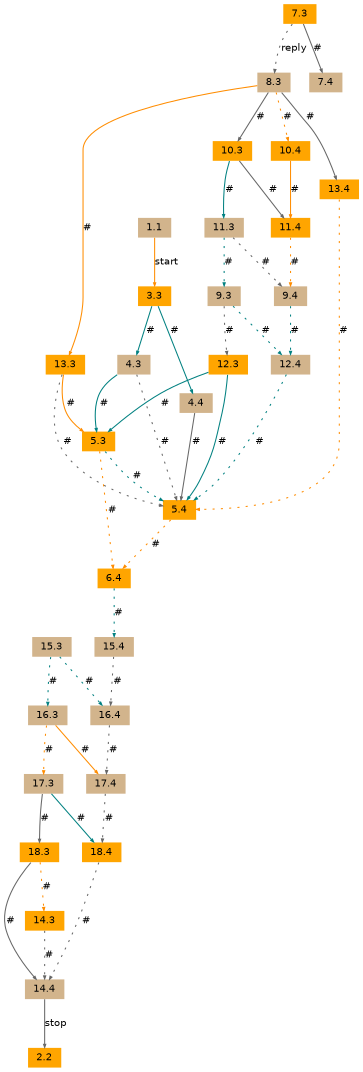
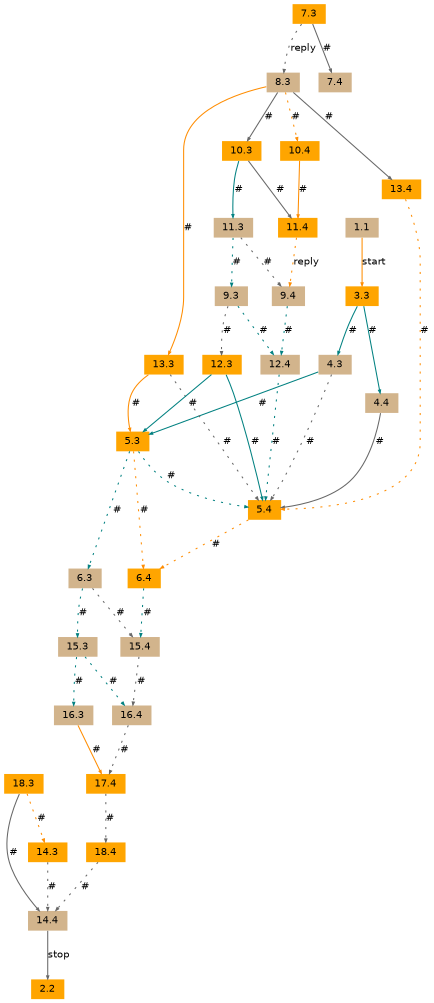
(295, 262) -> (307, 262)
none -> (85, 578)
(44, 784) -> none
(106, 784) -> (106, 784)
